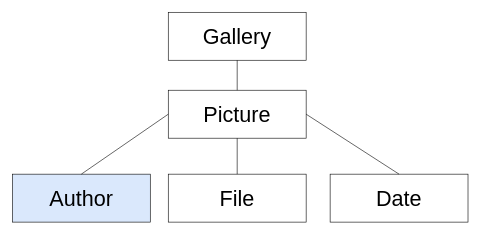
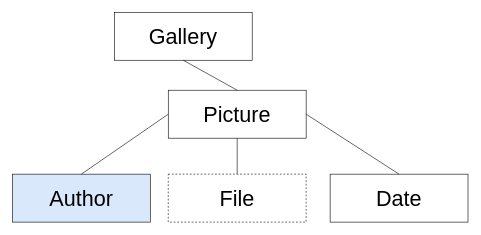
(237, 36) -> (183, 36)
(237, 198) -> (237, 198)
